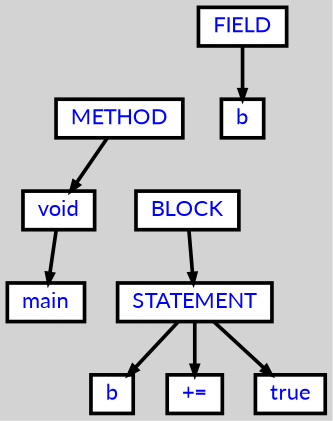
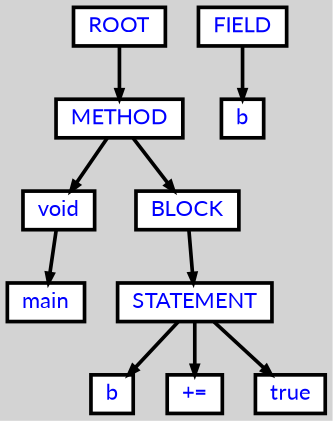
none -> (119, 27)
none -> (151, 161)
